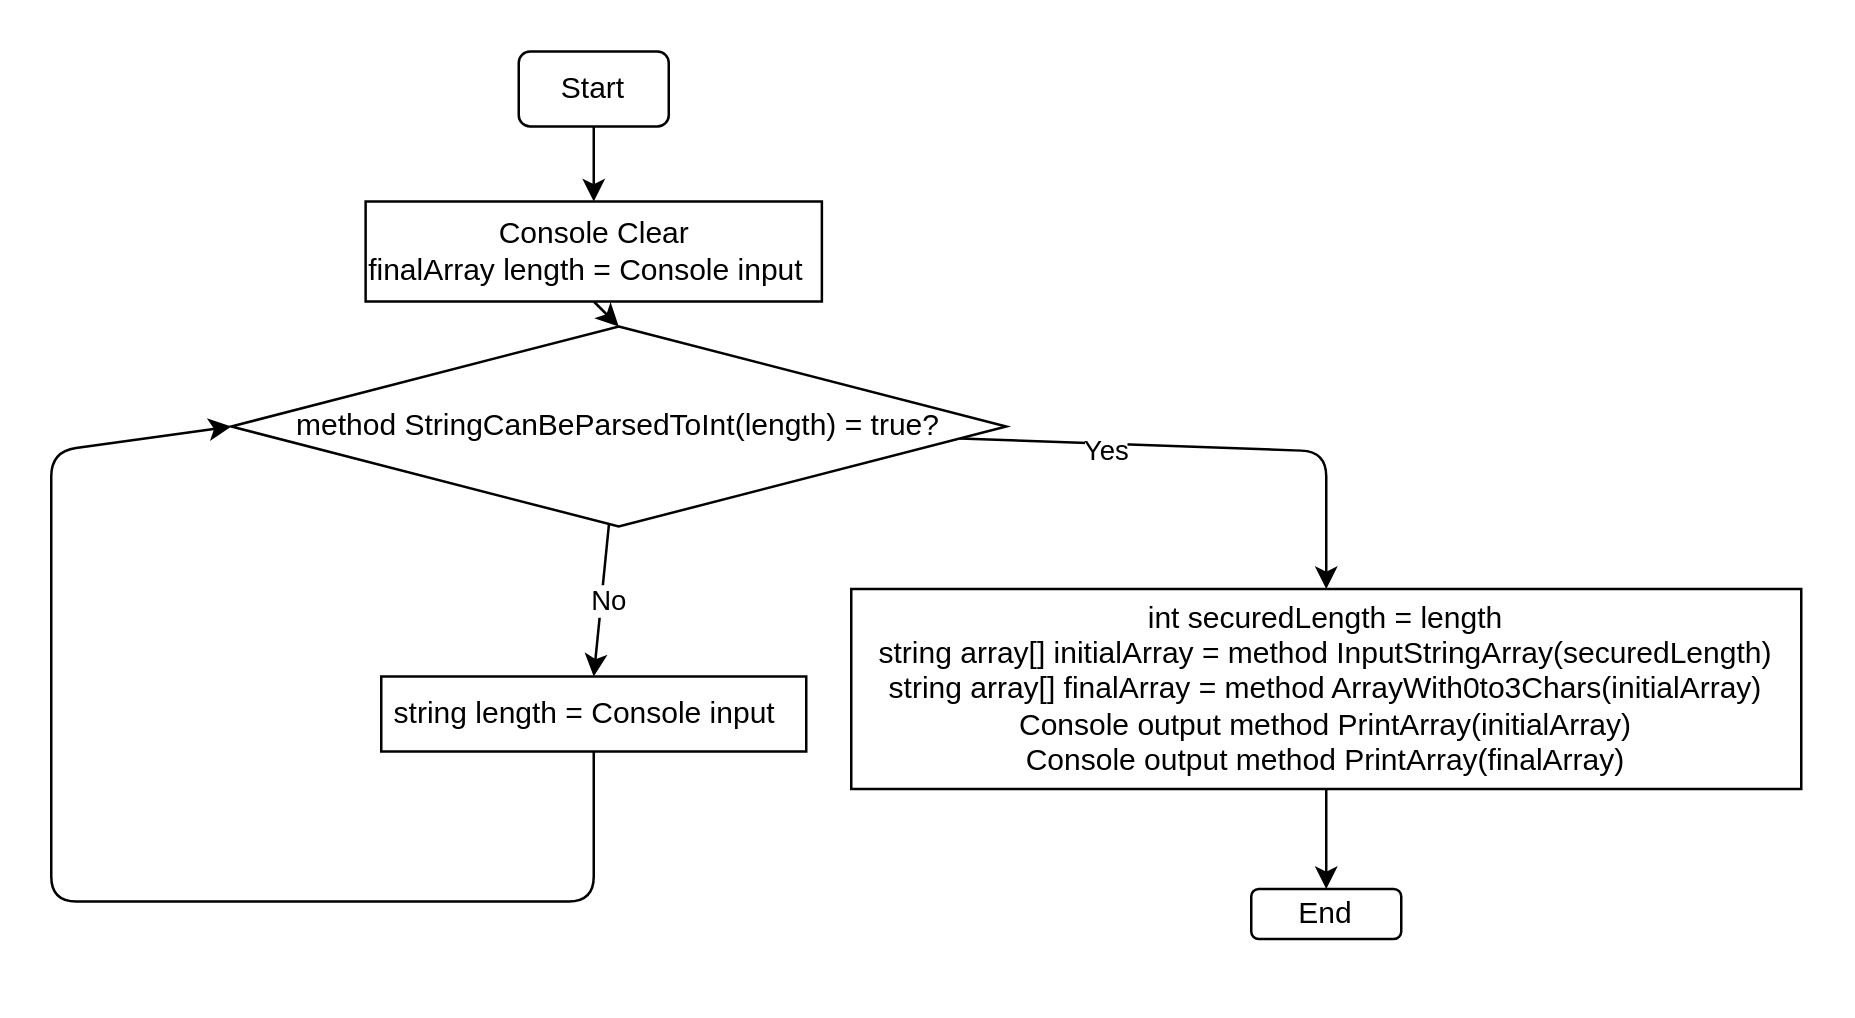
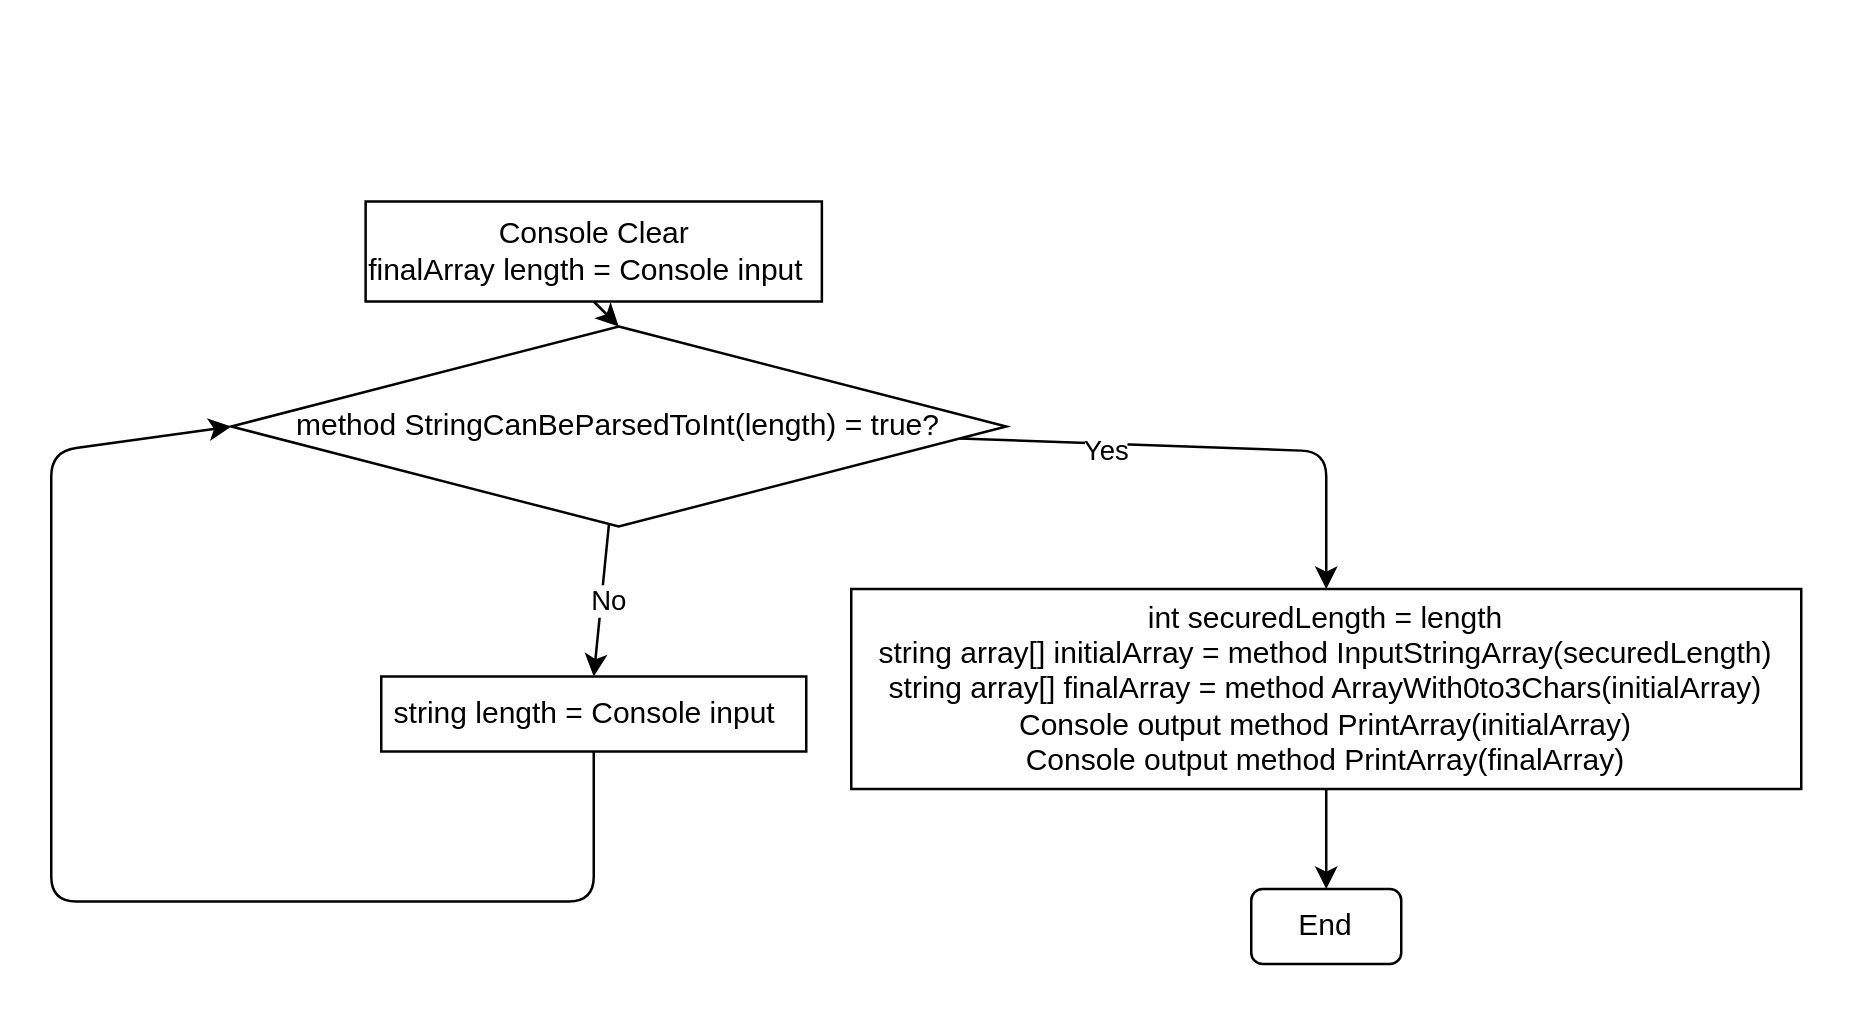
(594, 89) -> none
(594, 155) -> none
(1326, 914) -> (1326, 926)
